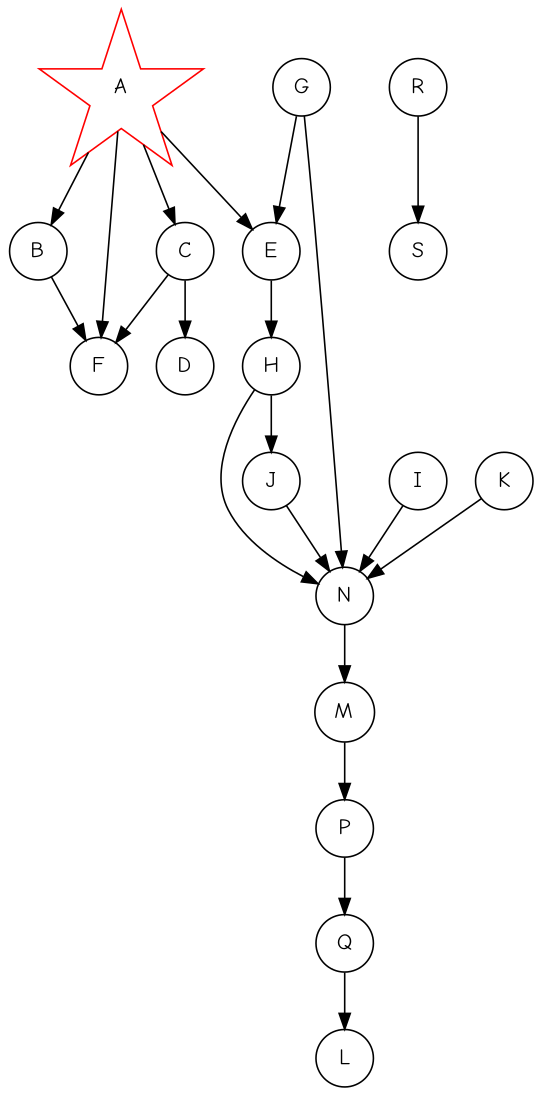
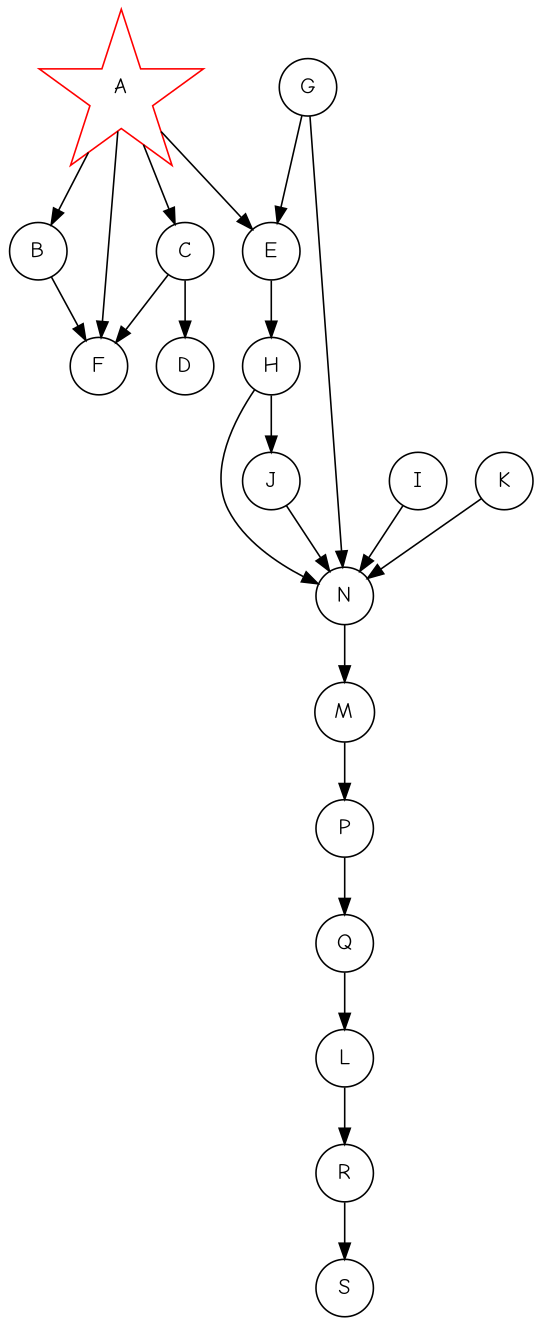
none -> (345, 1108)
